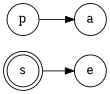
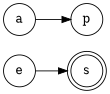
(52, 19) -> (49, 19)
(54, 71) -> (47, 71)
